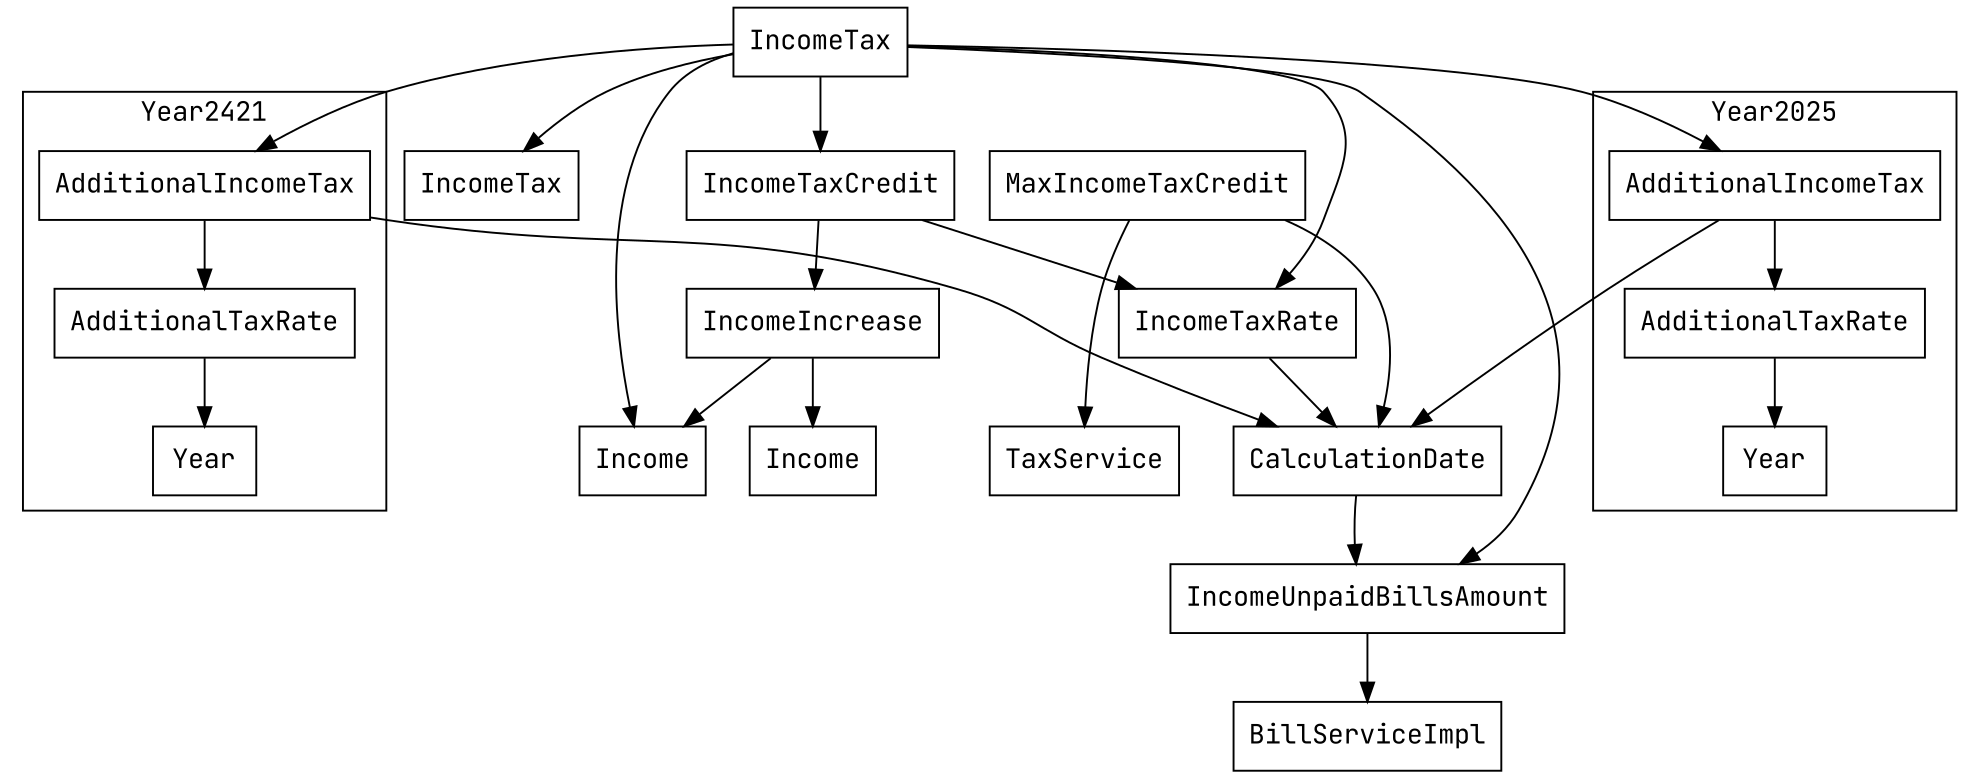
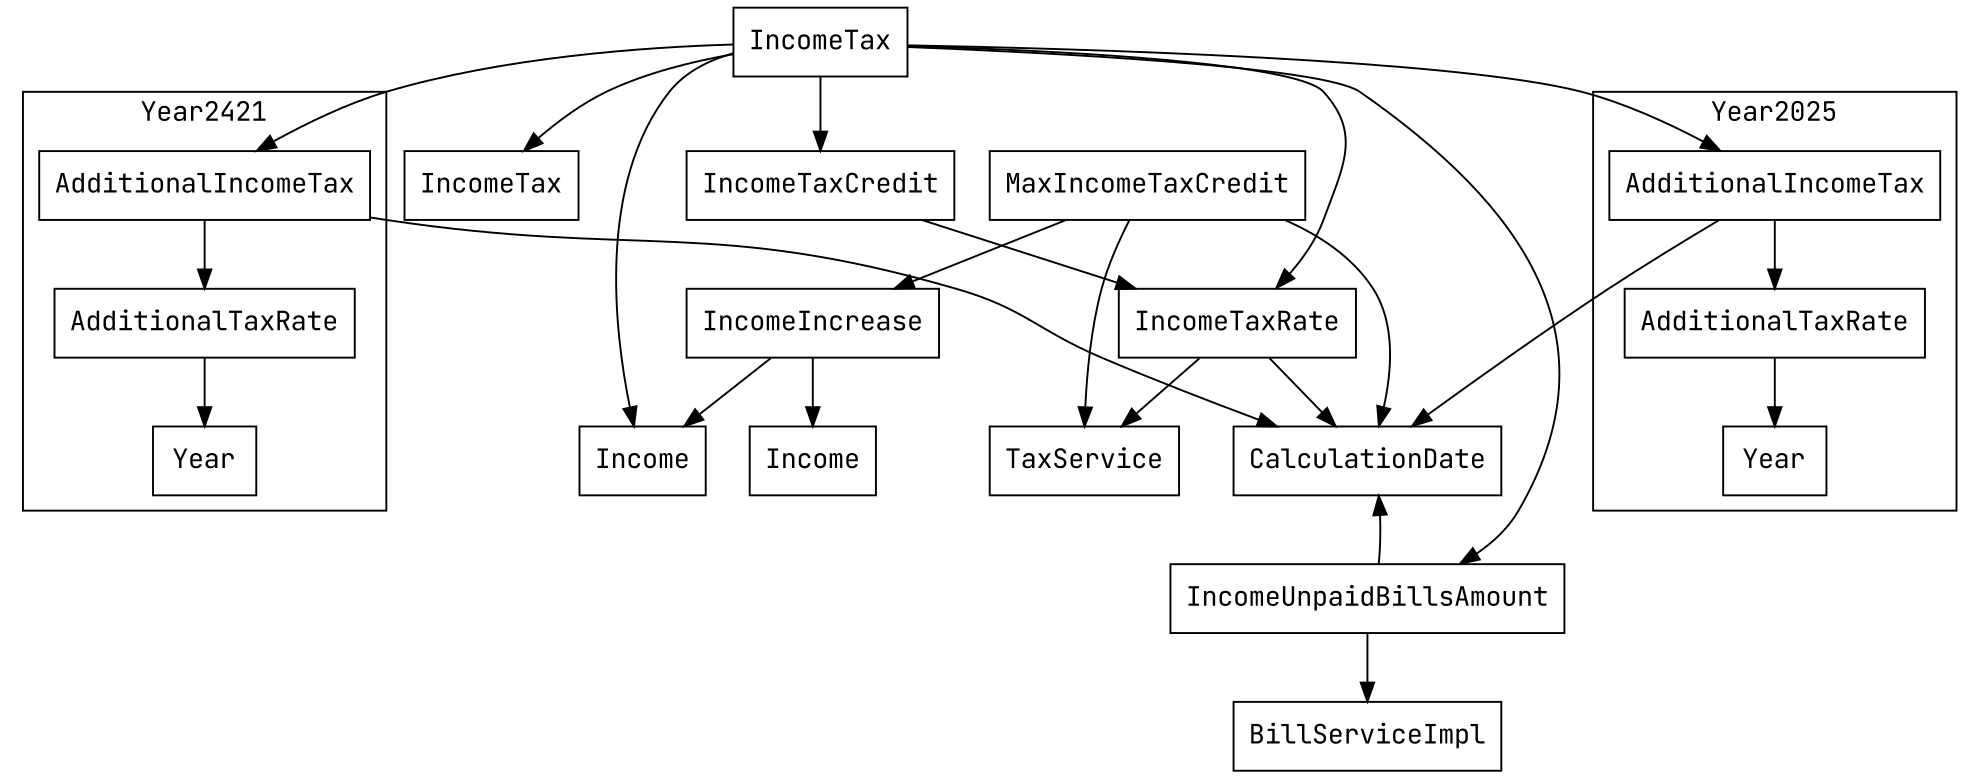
(817, 245) -> (981, 254)
none -> (1158, 394)
(1355, 520) -> (1380, 540)
